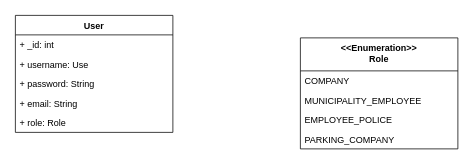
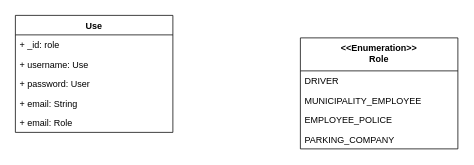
(94, 26) -> (94, 26)
(39, 45) -> (41, 45)
(322, 81) -> (320, 81)
(60, 84) -> (56, 84)
(44, 123) -> (45, 123)
